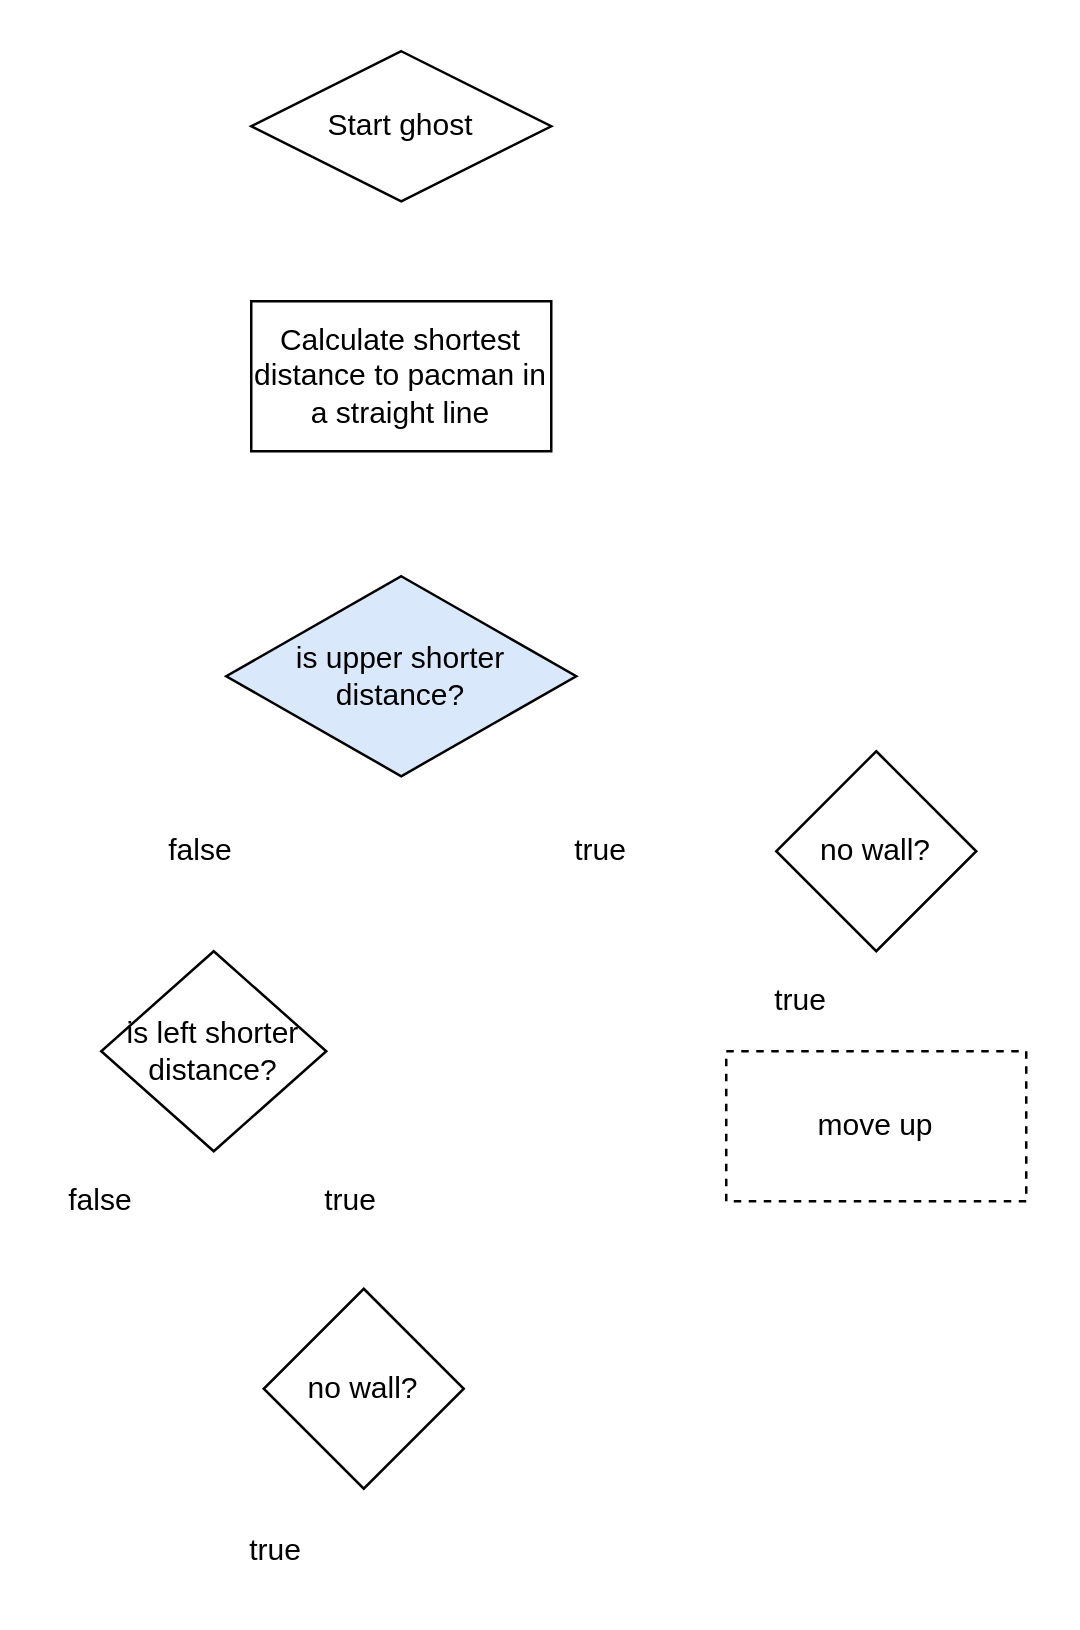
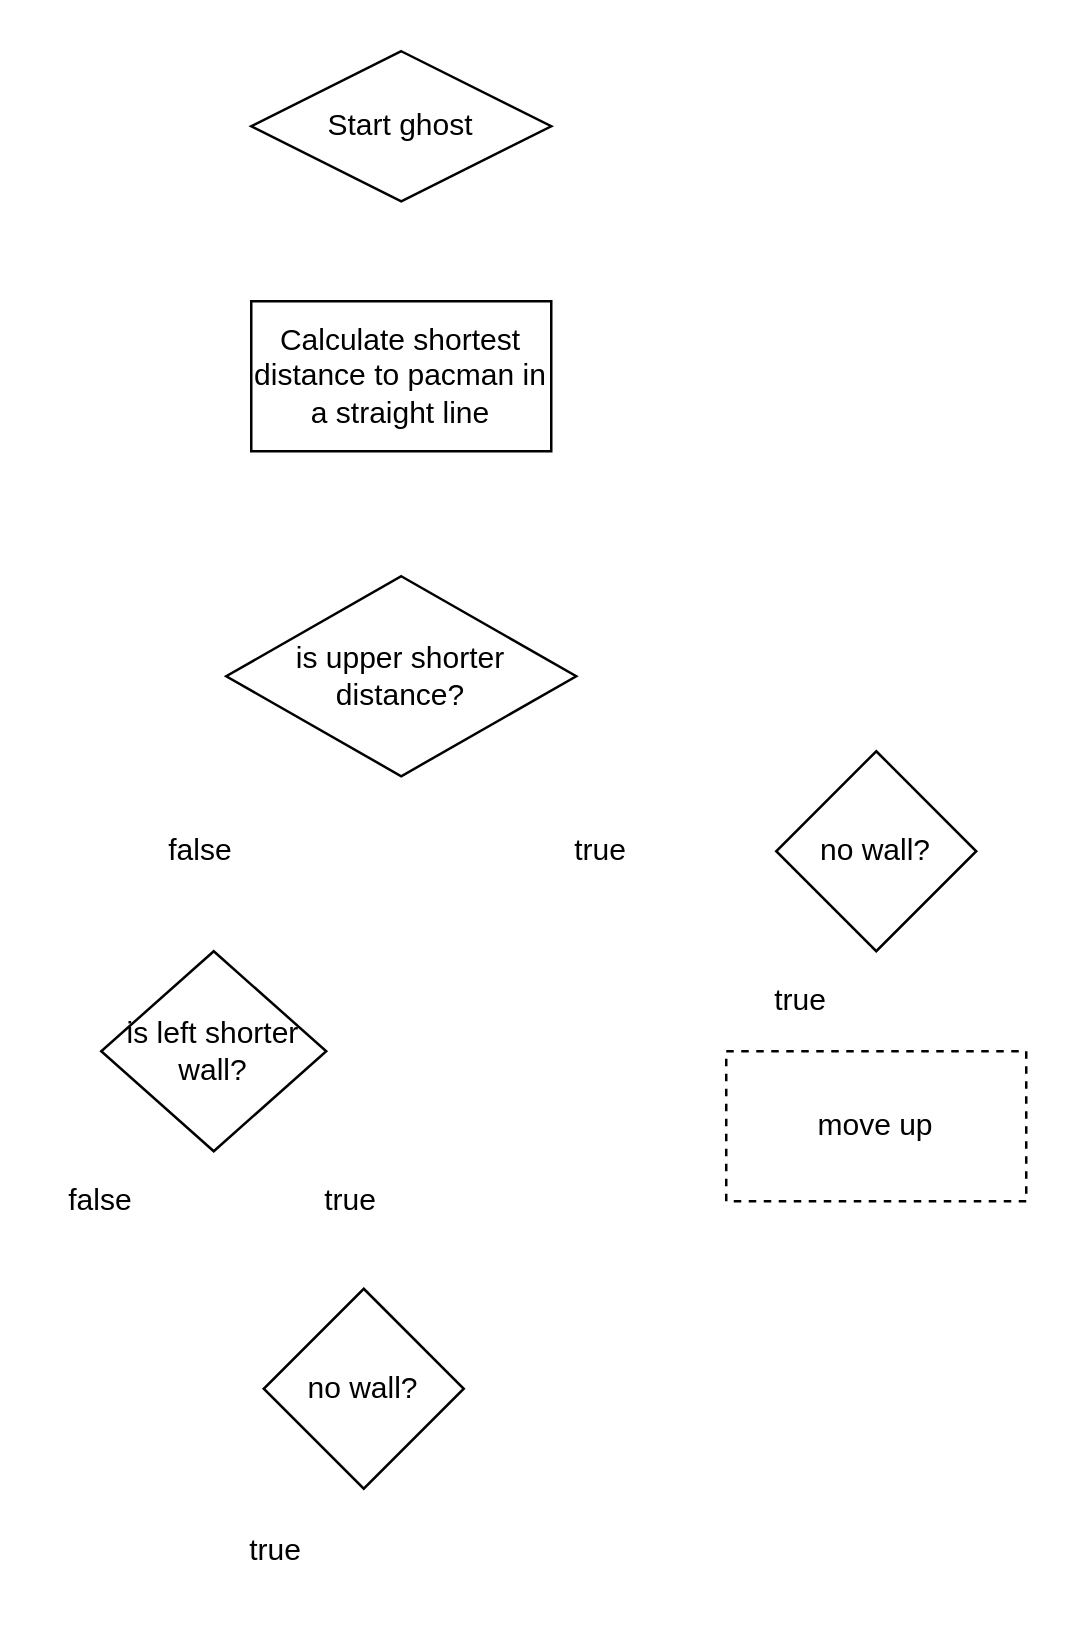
(401, 676) -> (401, 676)
(214, 1051) -> (214, 1051)
